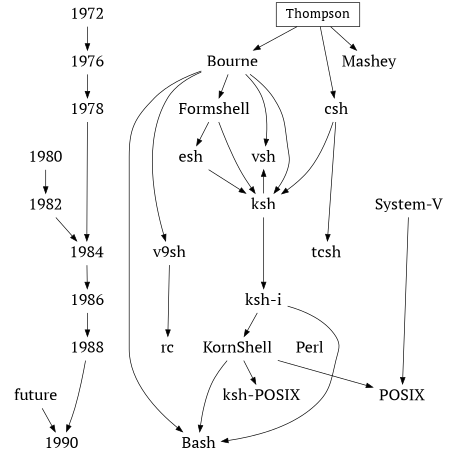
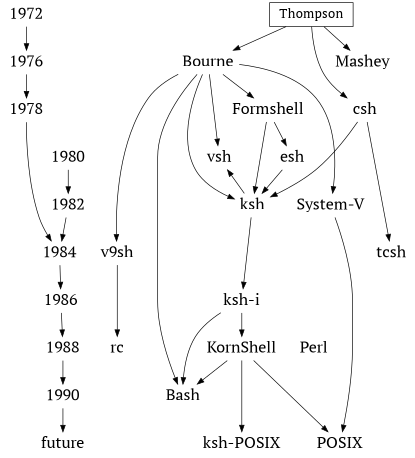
none -> (318, 101)
(47, 417) -> (63, 417)
